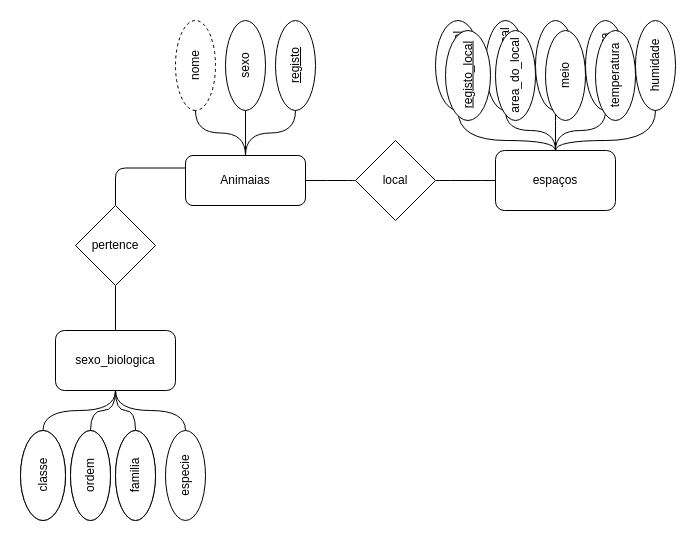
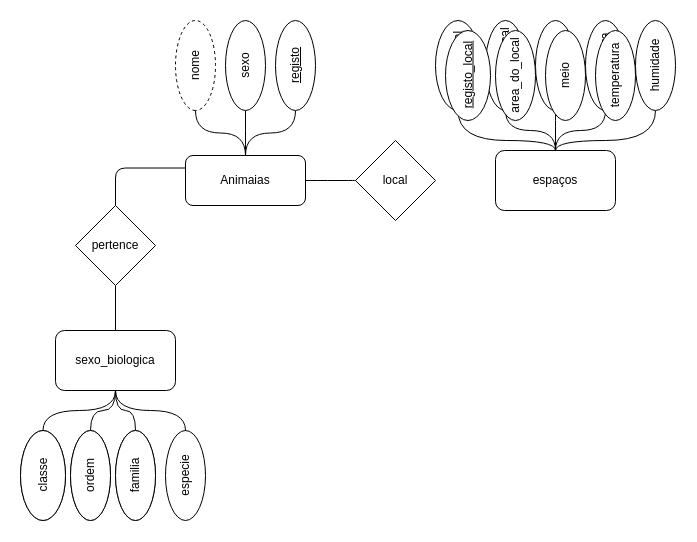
(466, 181) -> none
